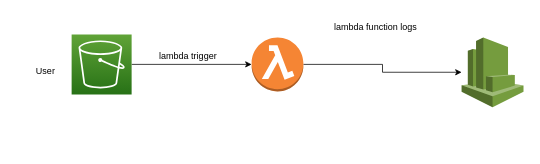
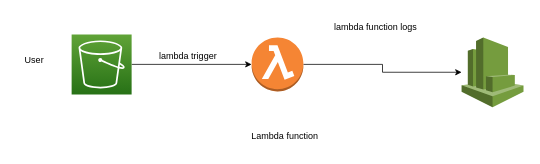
(45, 71) -> (34, 60)
none -> (285, 136)
